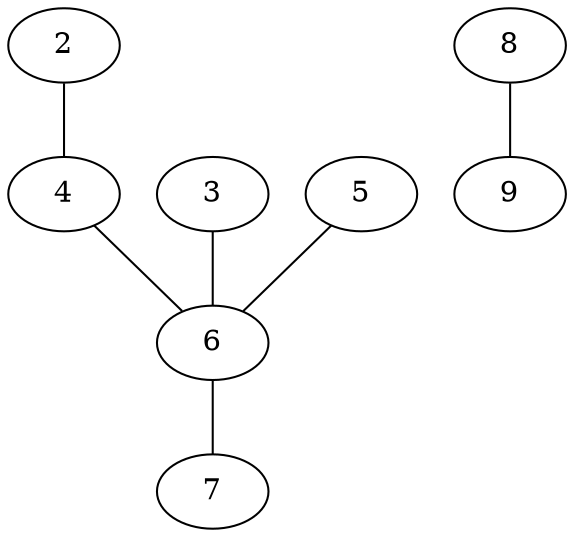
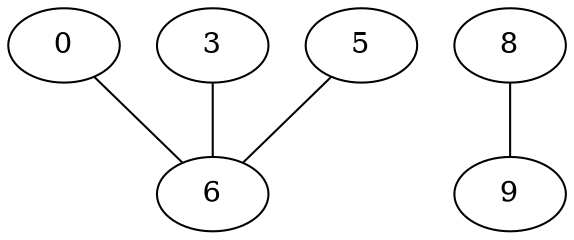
(64, 45) -> none
(64, 194) -> (64, 45)
(213, 492) -> none
